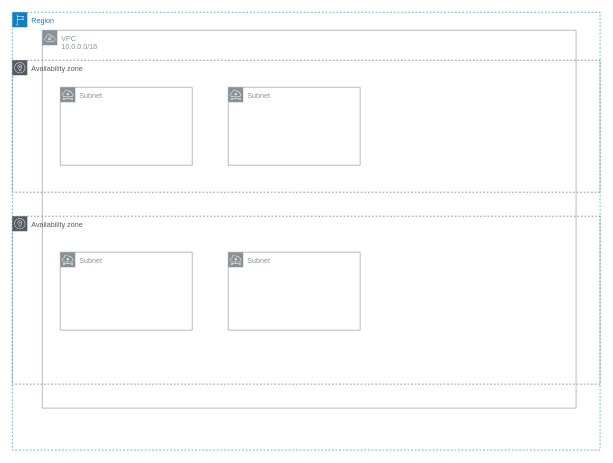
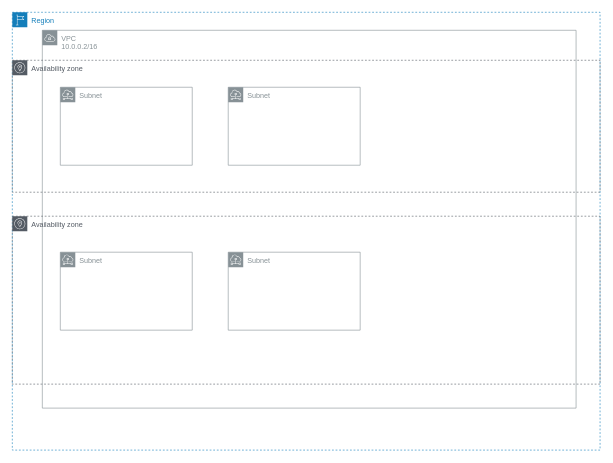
(81, 43) -> (81, 43)
